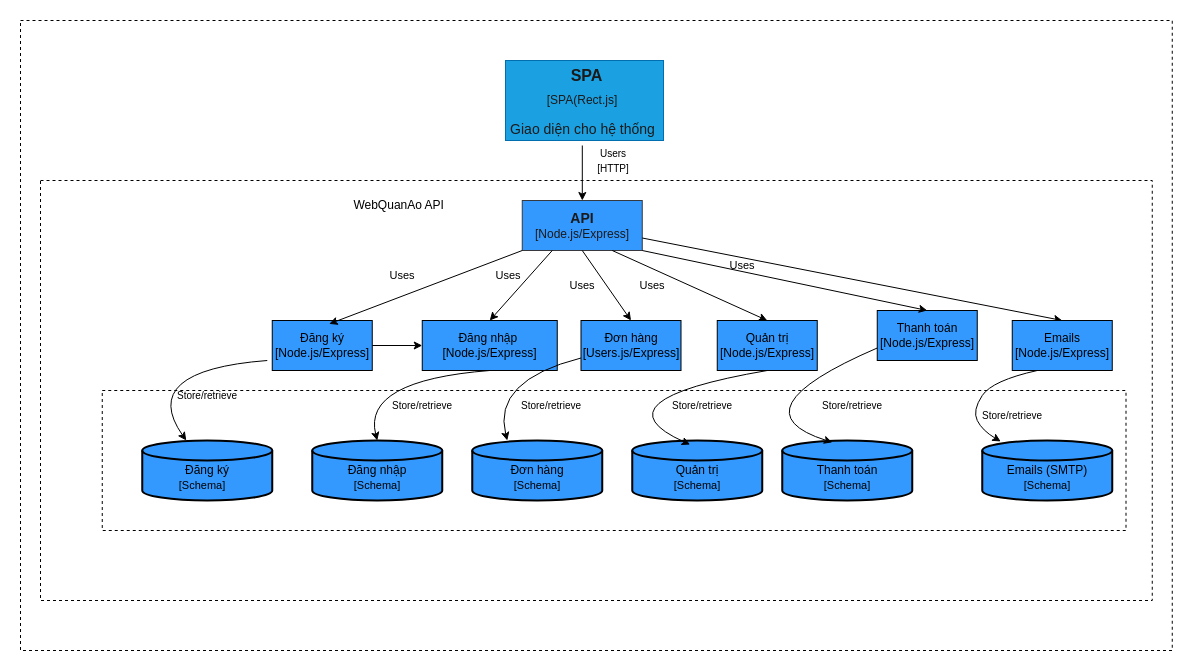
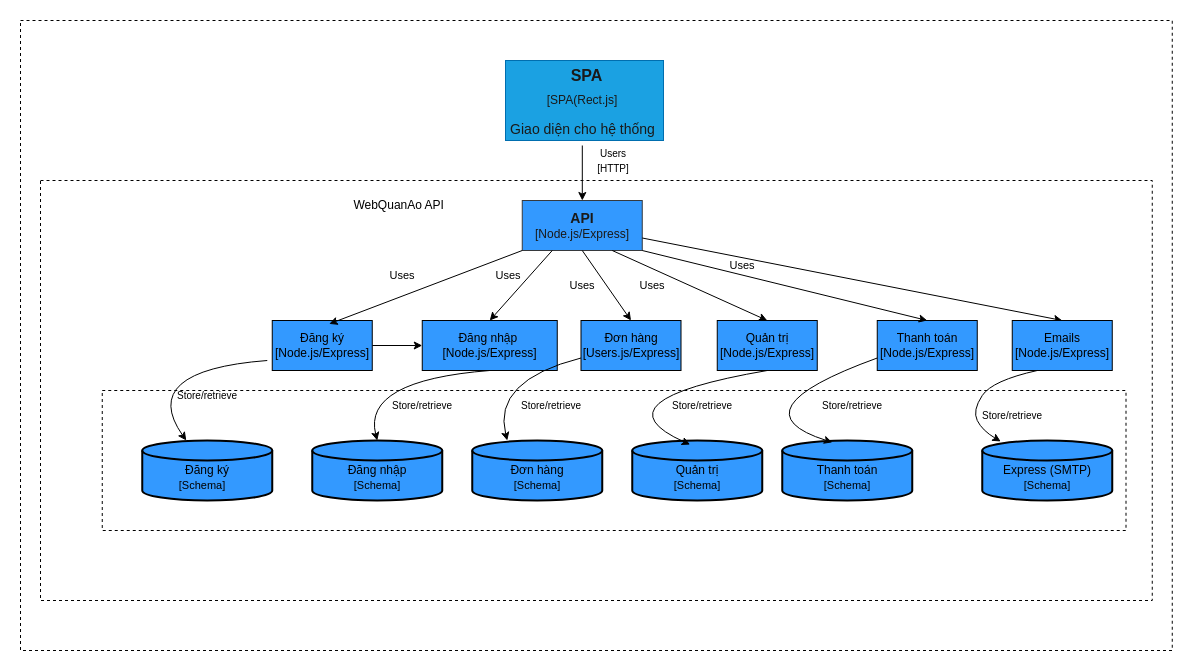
(927, 336) -> (927, 346)
(1048, 471) -> (1048, 471)
